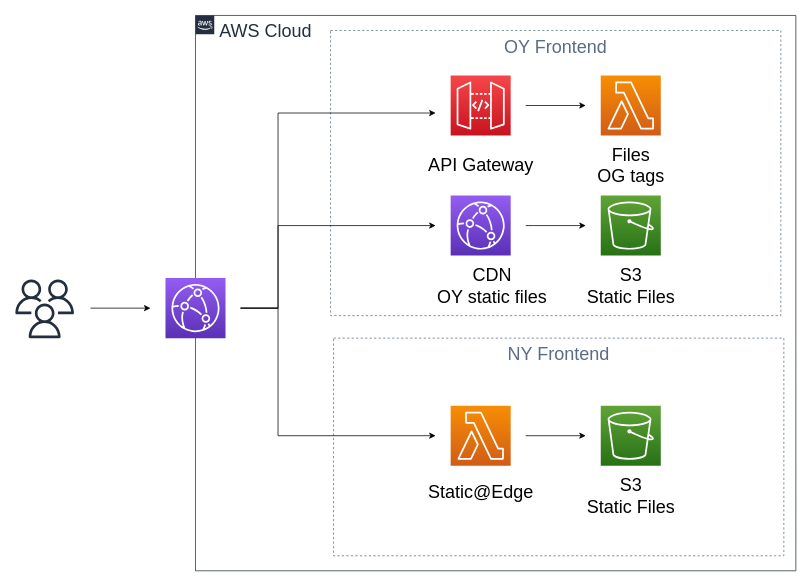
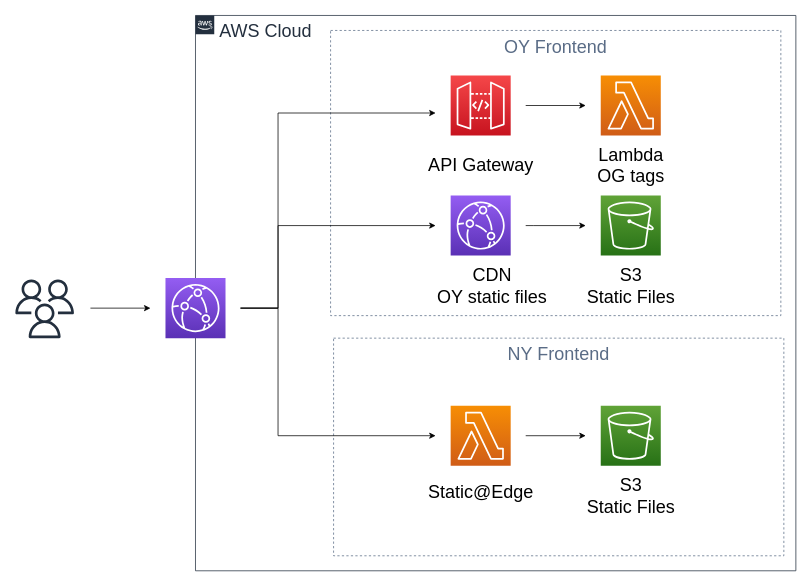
(631, 165) -> (631, 165)
